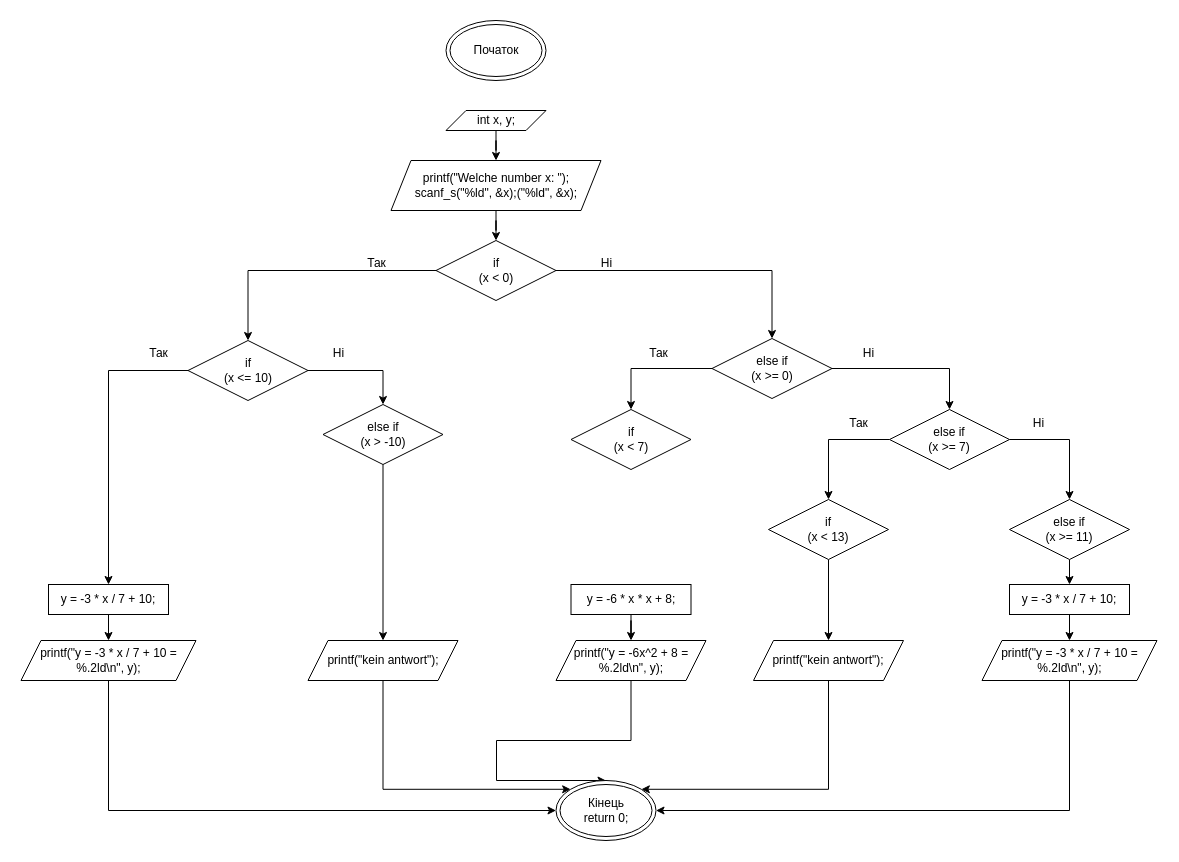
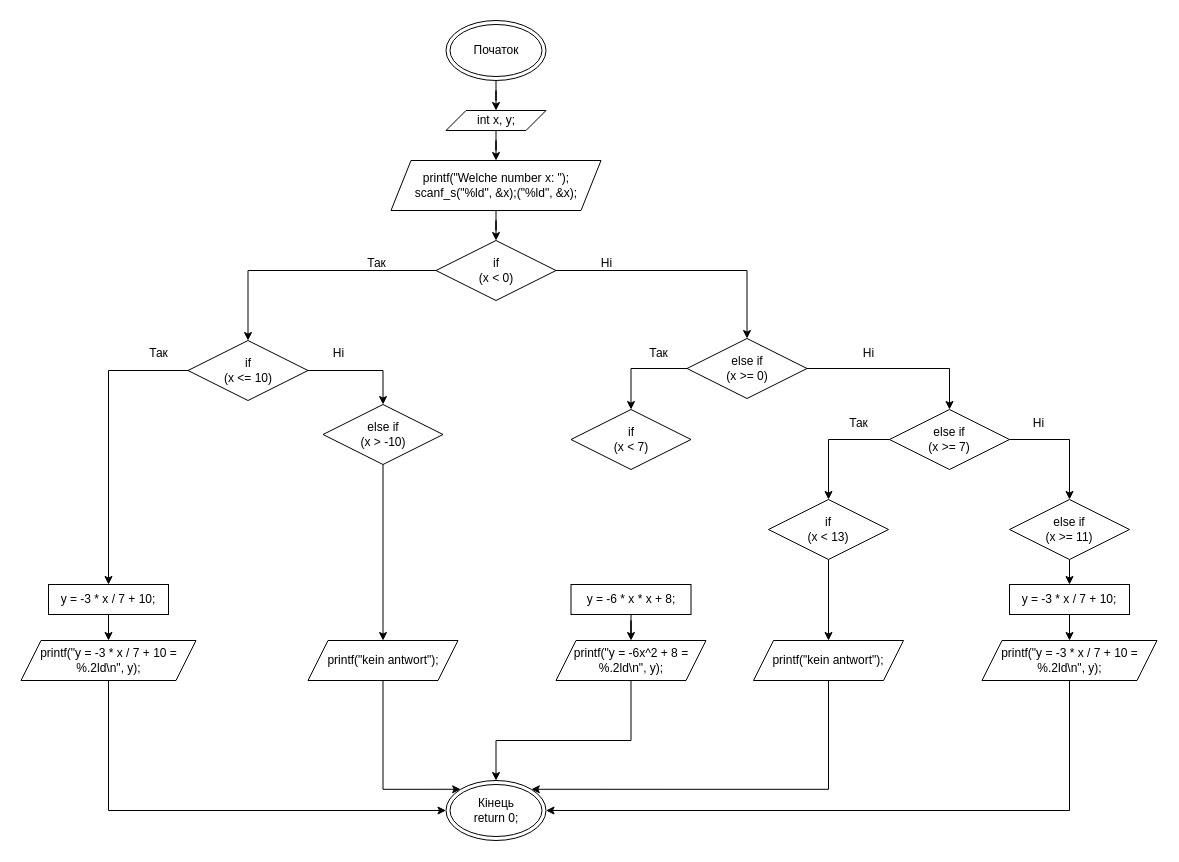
none -> (496, 100)
(772, 369) -> (747, 369)
(606, 811) -> (496, 811)
